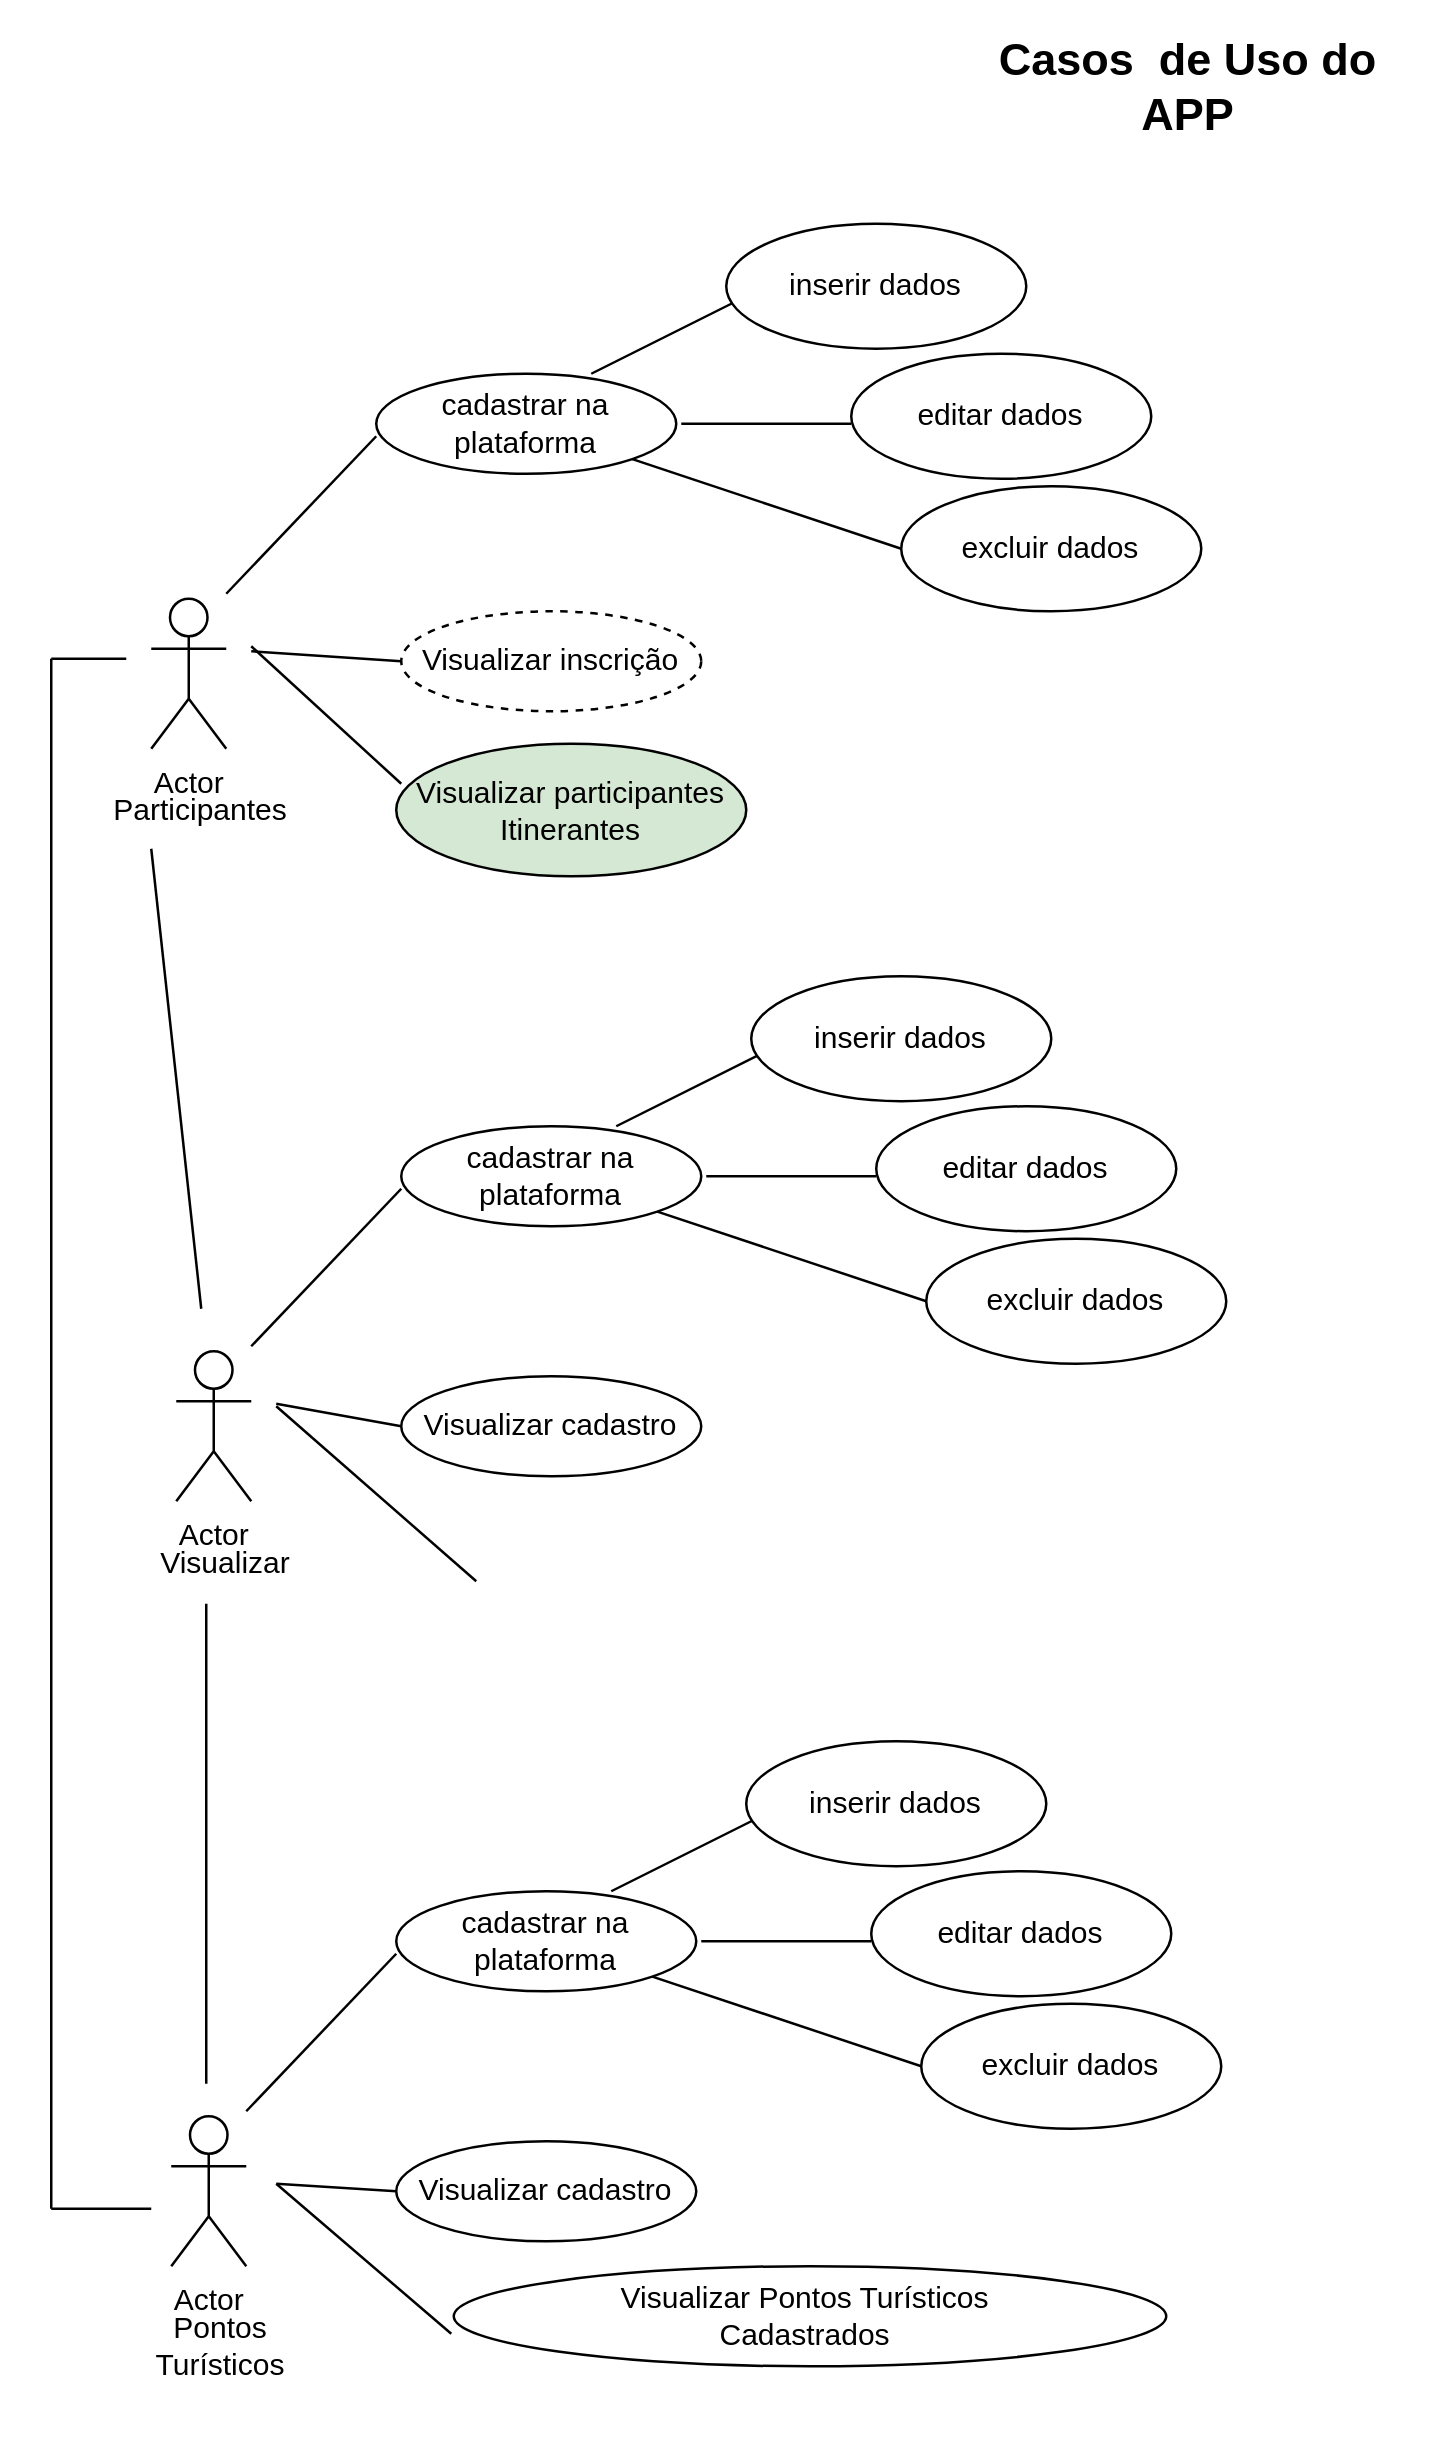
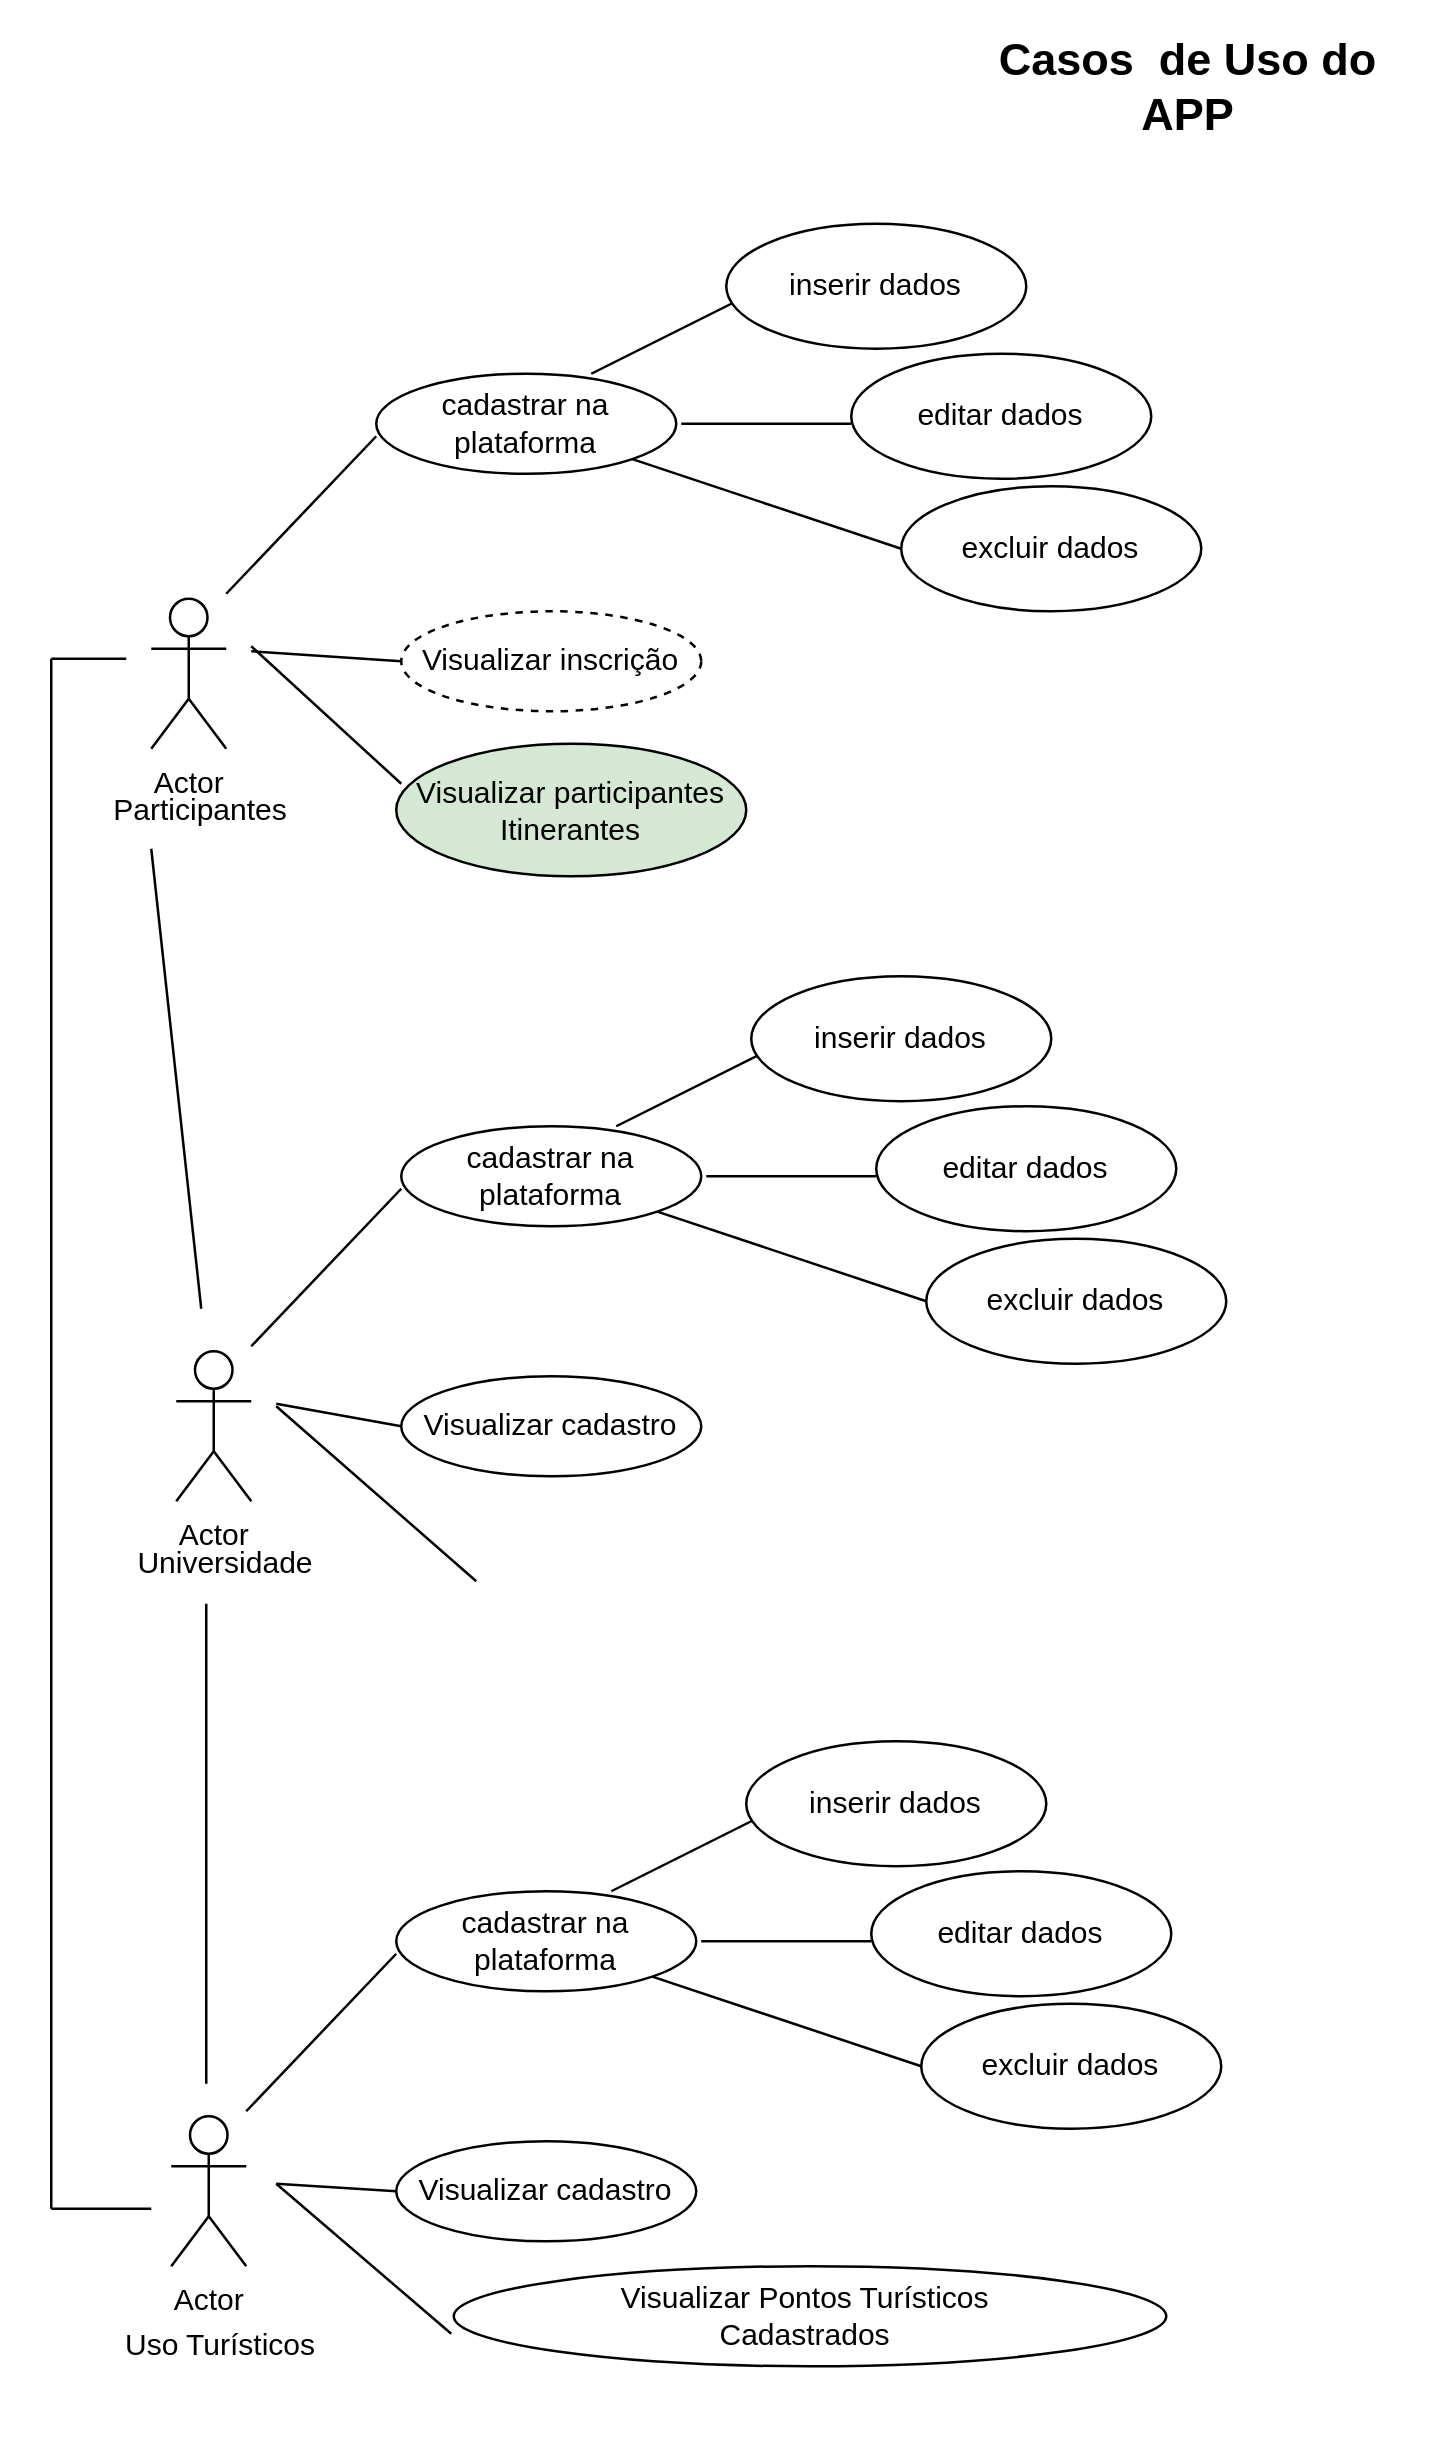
(226, 1564) -> (226, 1564)
(221, 2346) -> (221, 2346)
